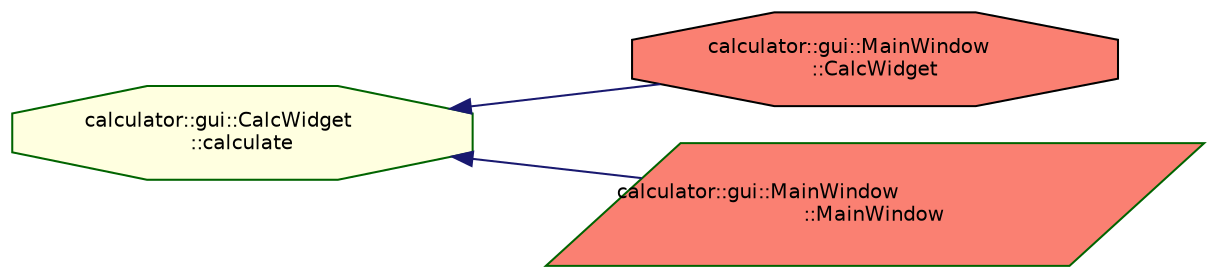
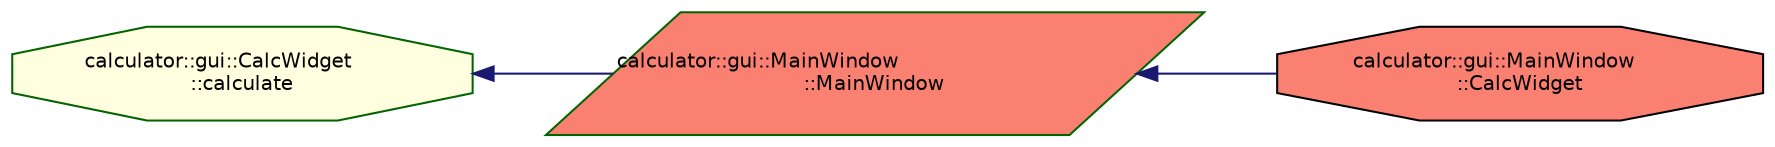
(566, 95) -> (1217, 74)
